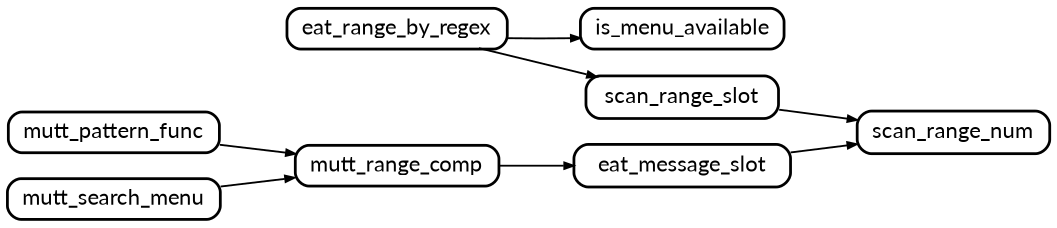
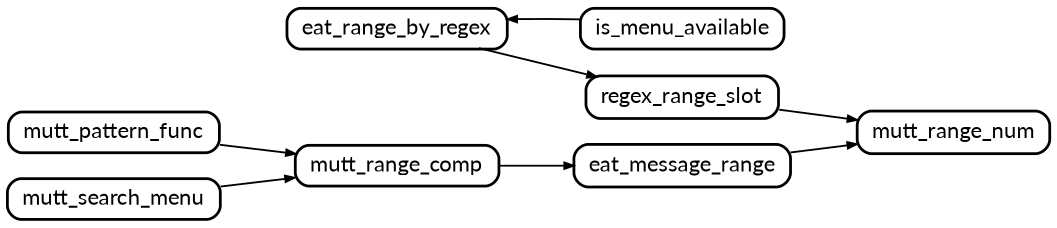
(539, 38) -> (549, 19)
(682, 97) -> (682, 97)
(953, 132) -> (953, 132)
(682, 166) -> (682, 166)
